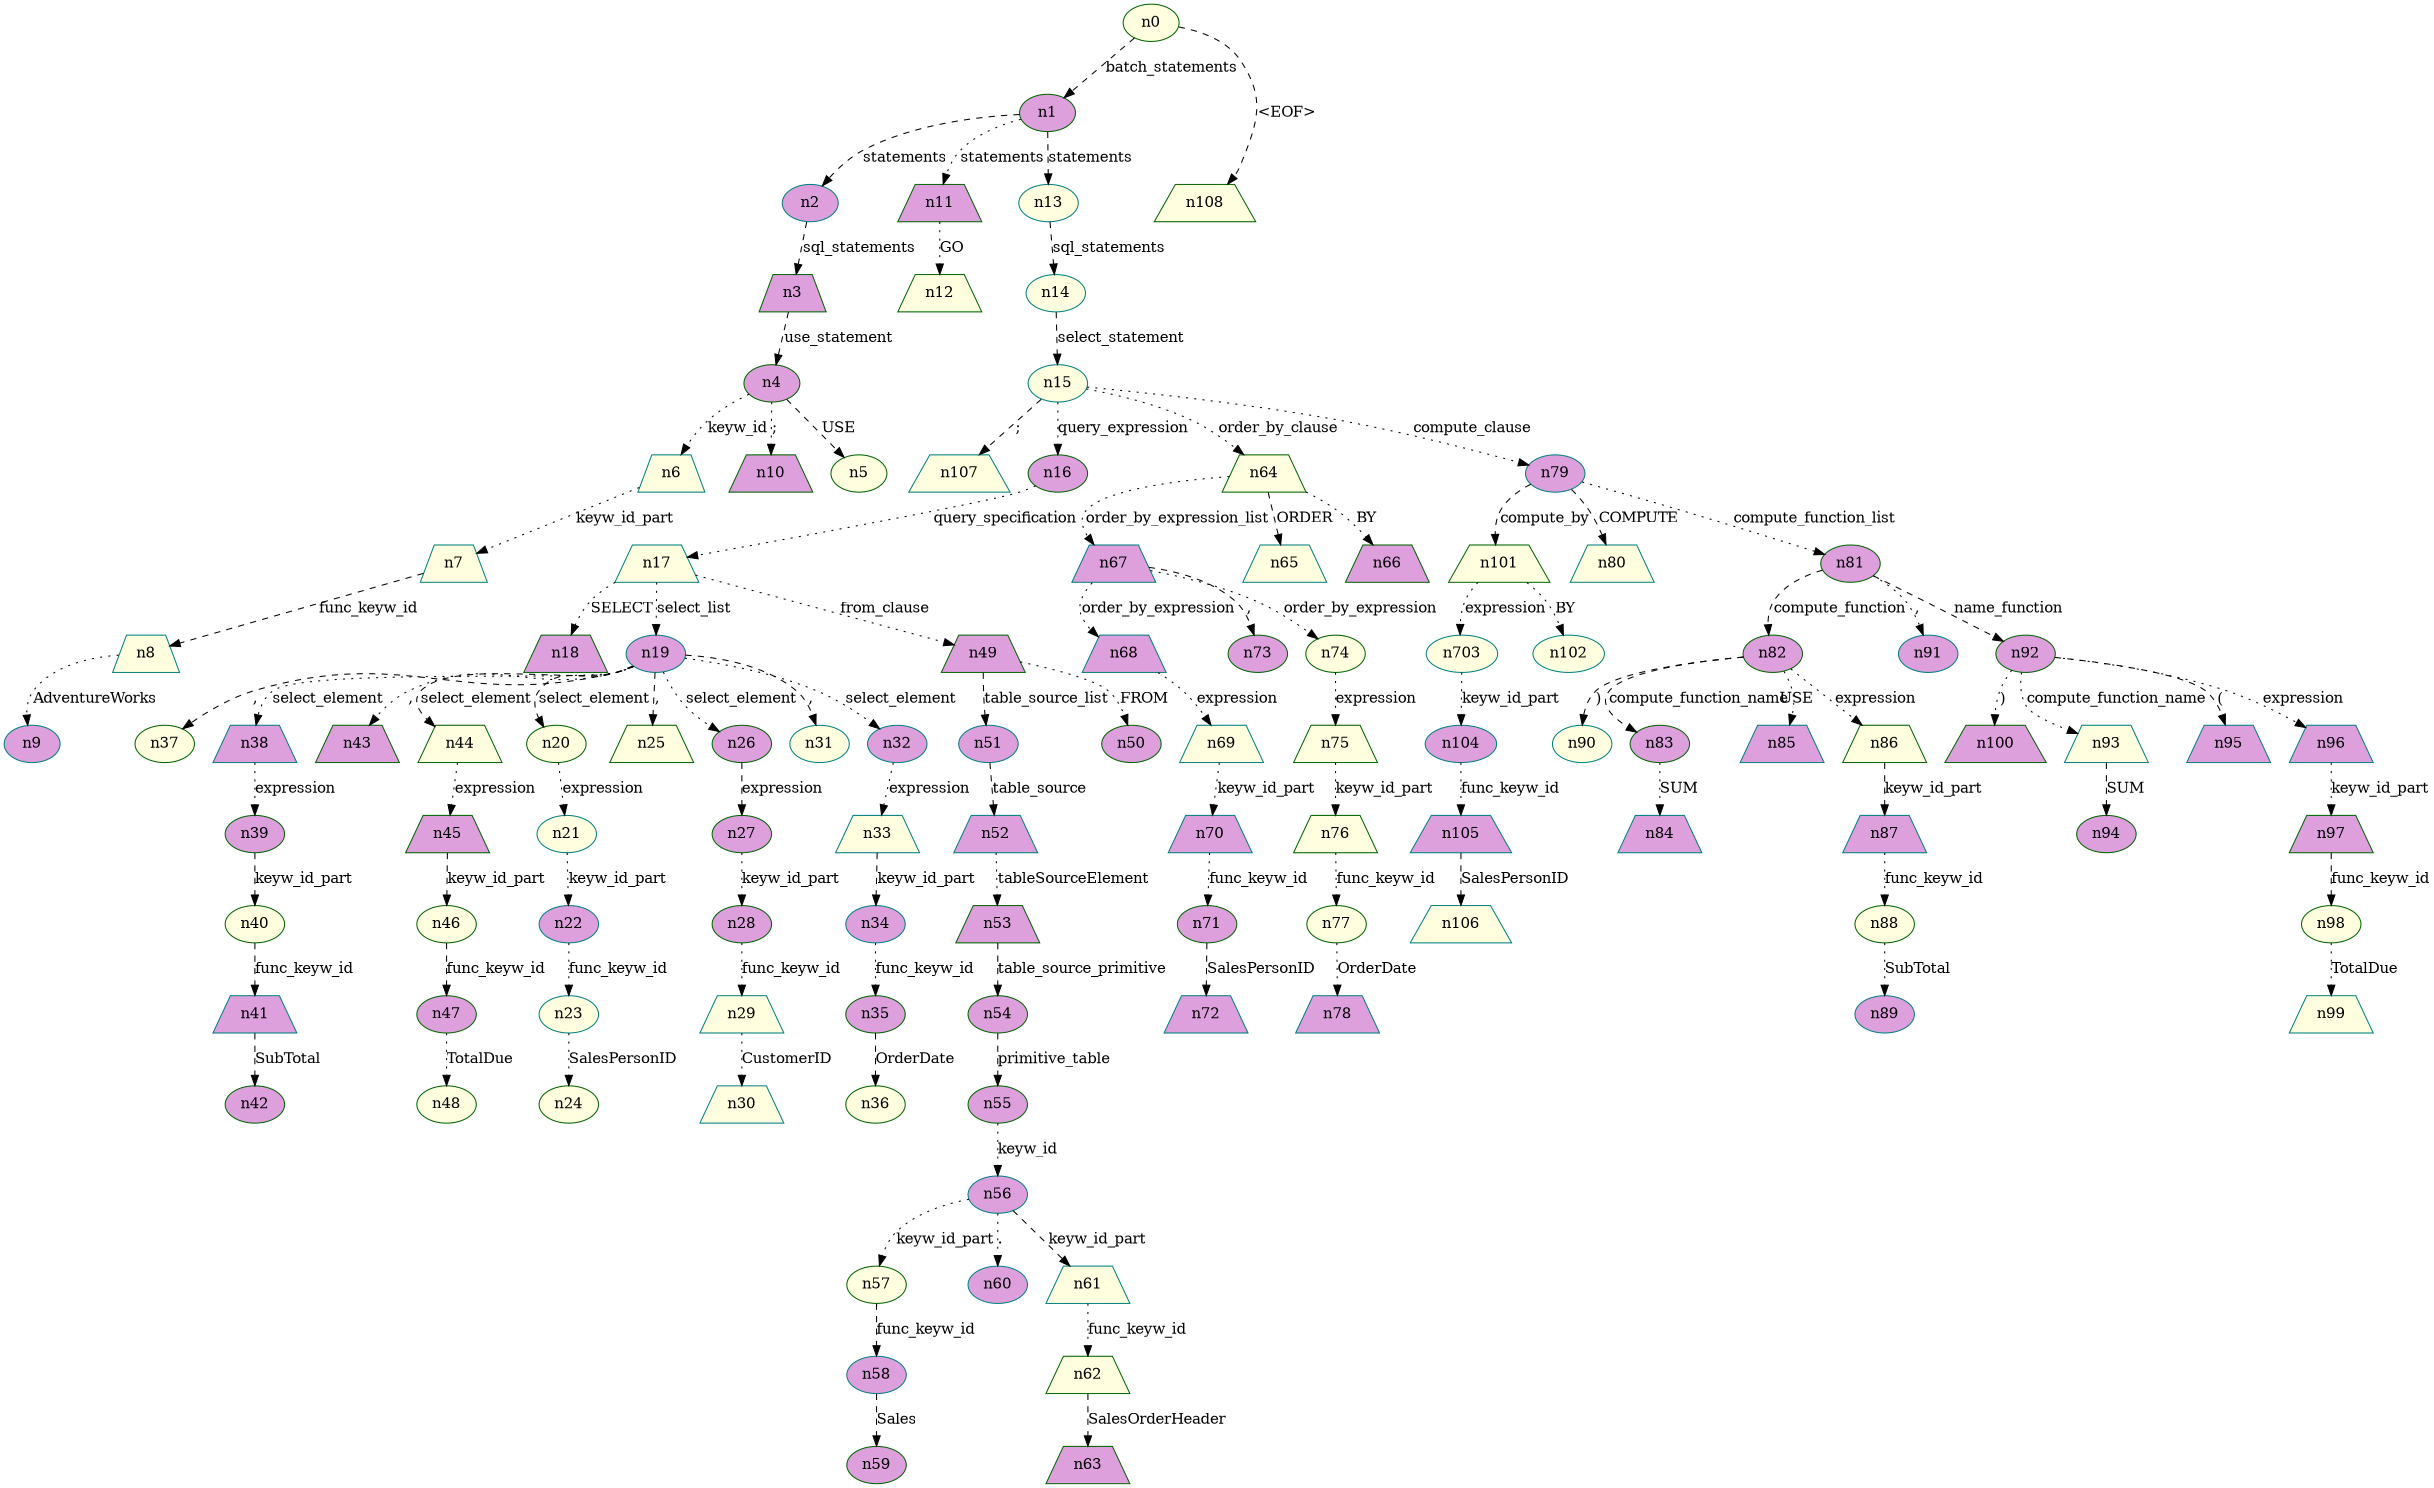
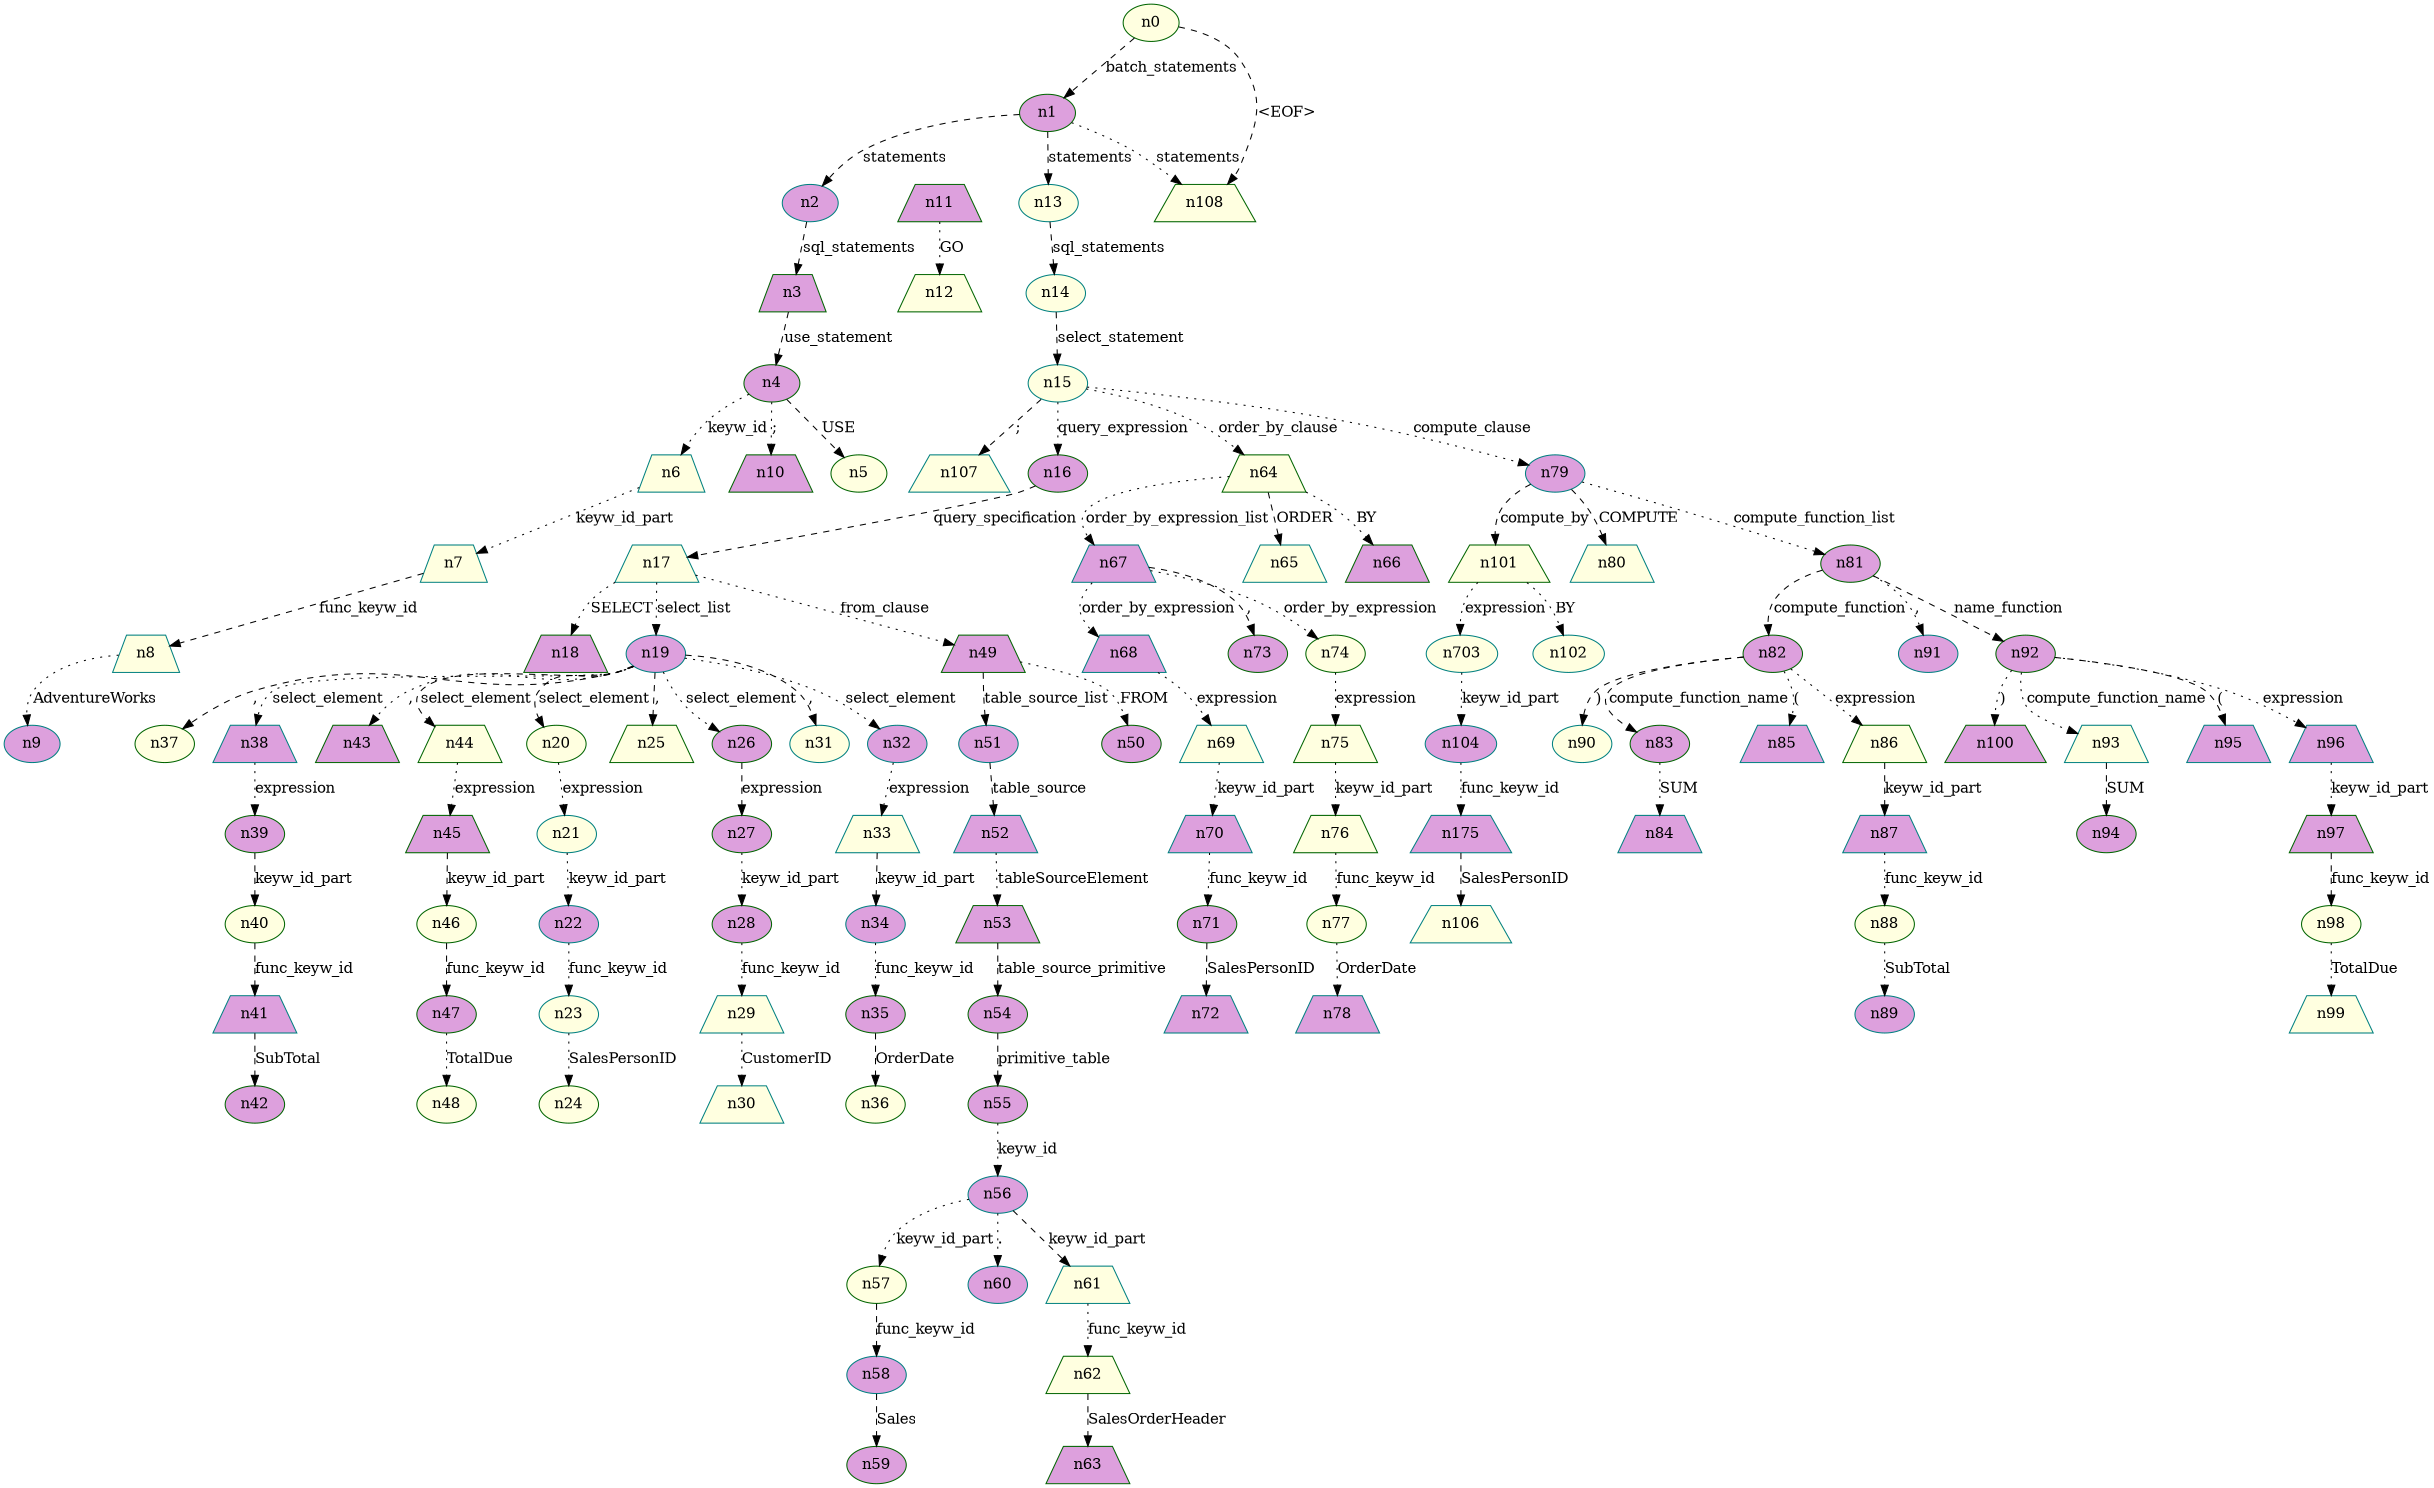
(976, 138) -> (1125, 146)
(867, 524) -> (867, 524)
(1797, 699) -> (1797, 699)
(1461, 834) -> (1461, 834)
